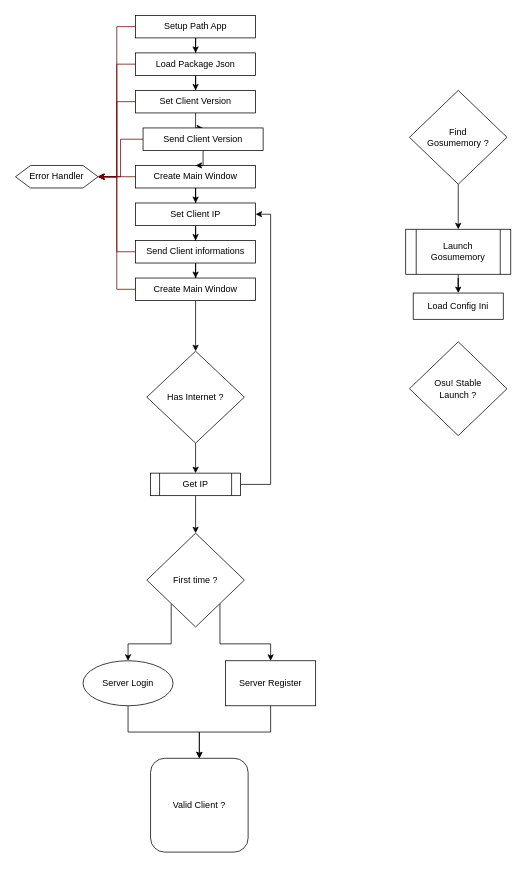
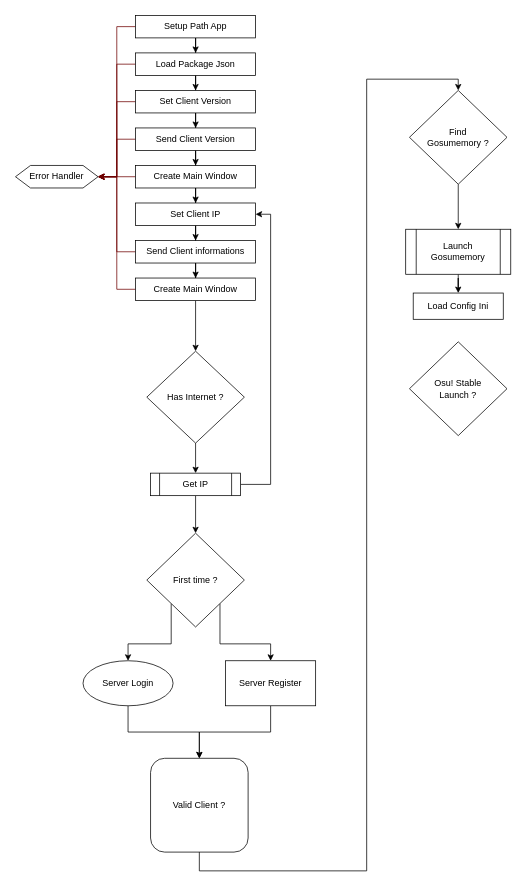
(203, 139) -> (195, 139)
none -> (366, 474)
